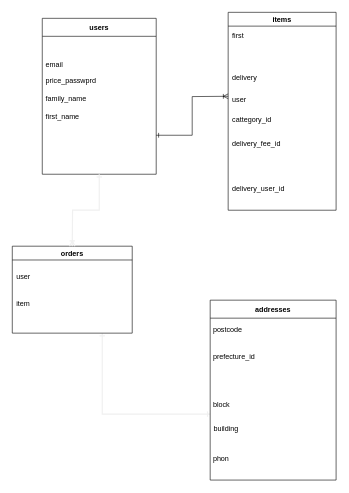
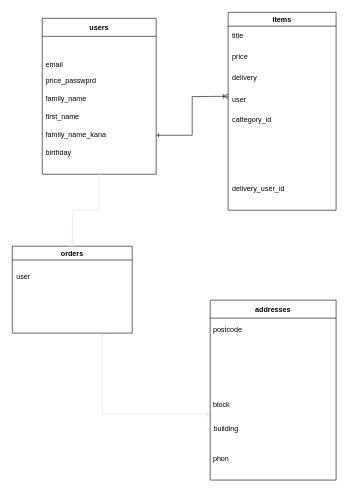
(241, 36) -> (240, 36)
none -> (283, 56)
none -> (99, 134)
(283, 143) -> none
none -> (99, 152)
(70, 304) -> none
(270, 356) -> none
